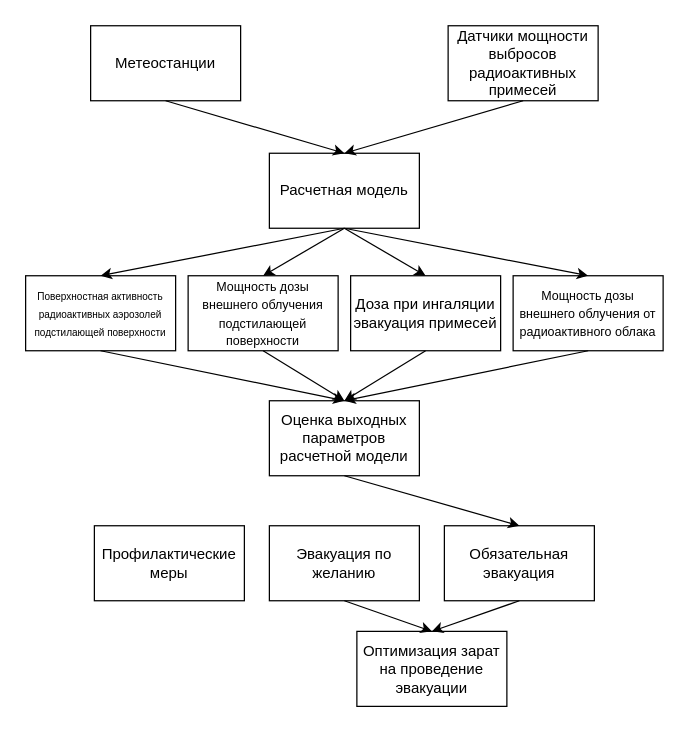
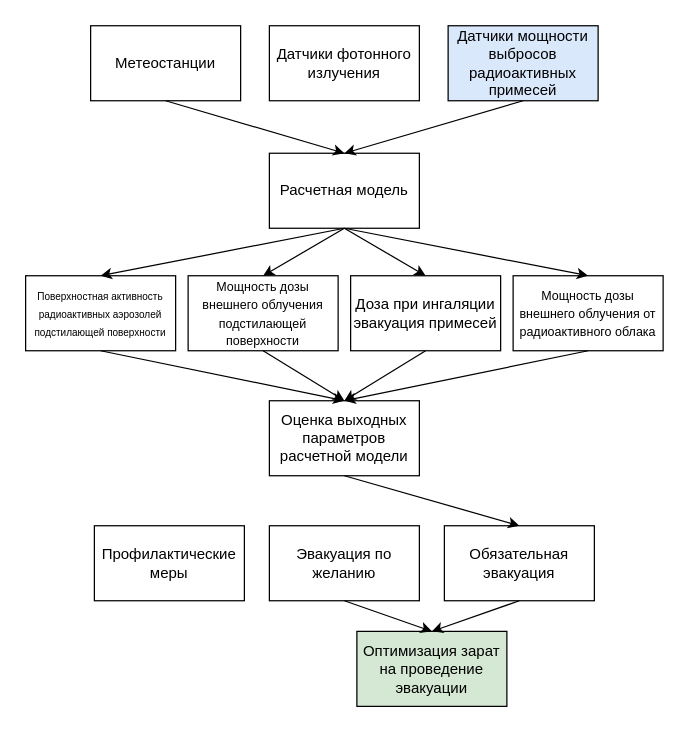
none -> (344, 63)
(523, 63) -> (523, 63)
(432, 669) -> (432, 669)
